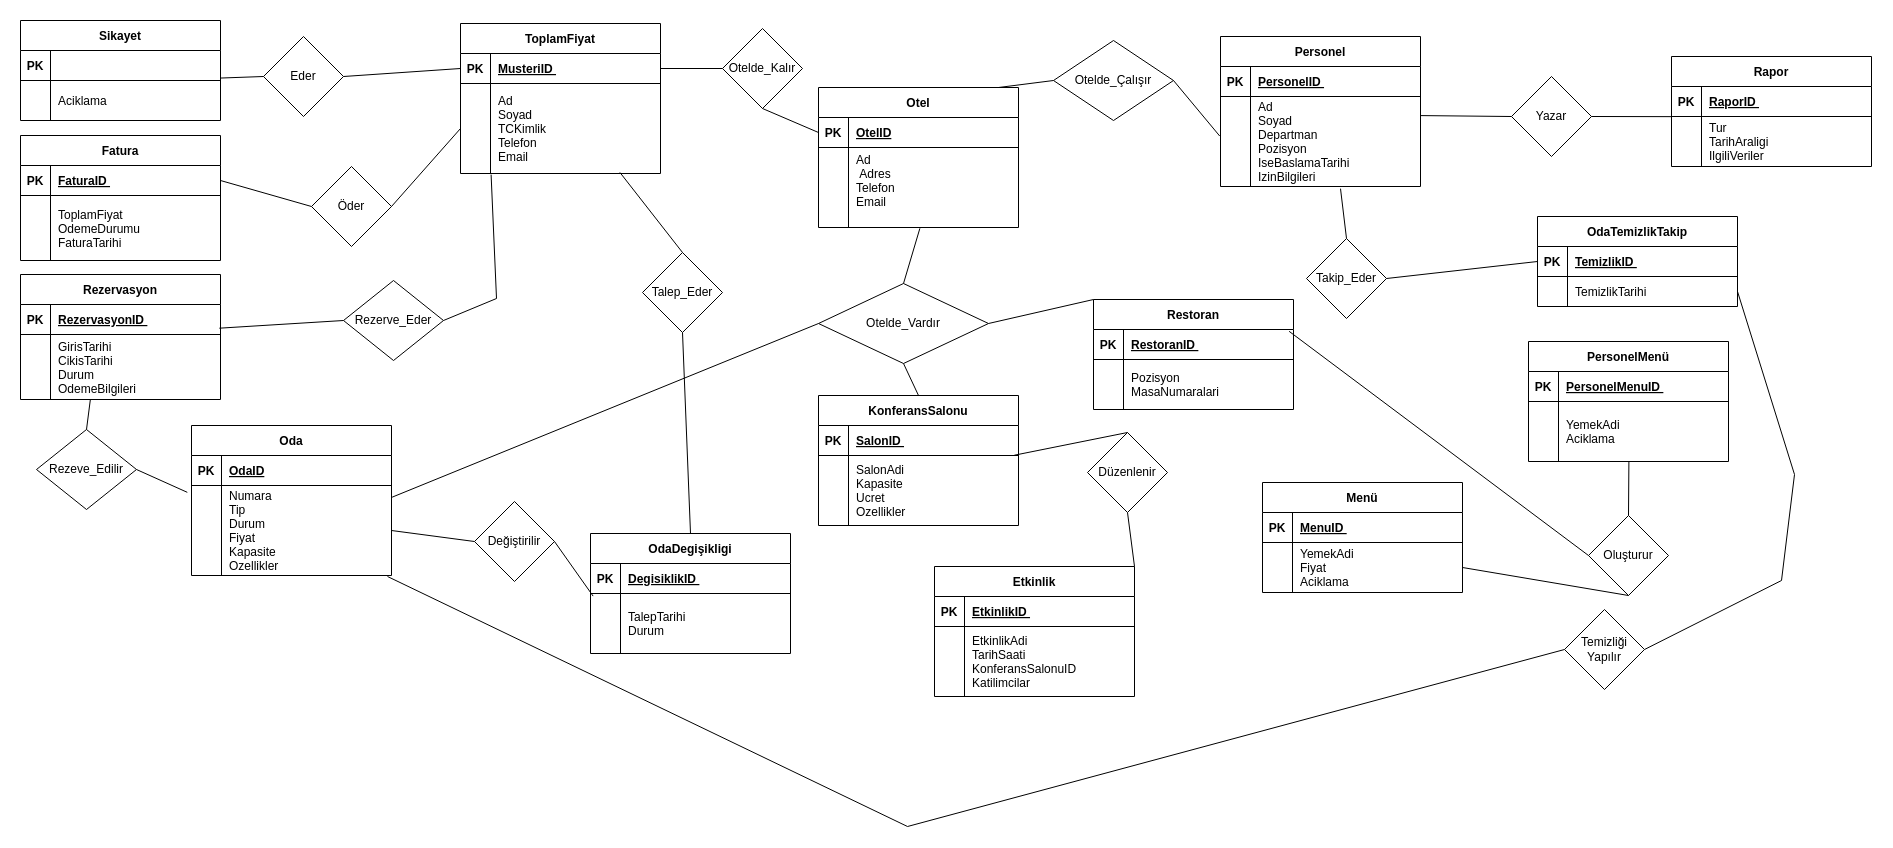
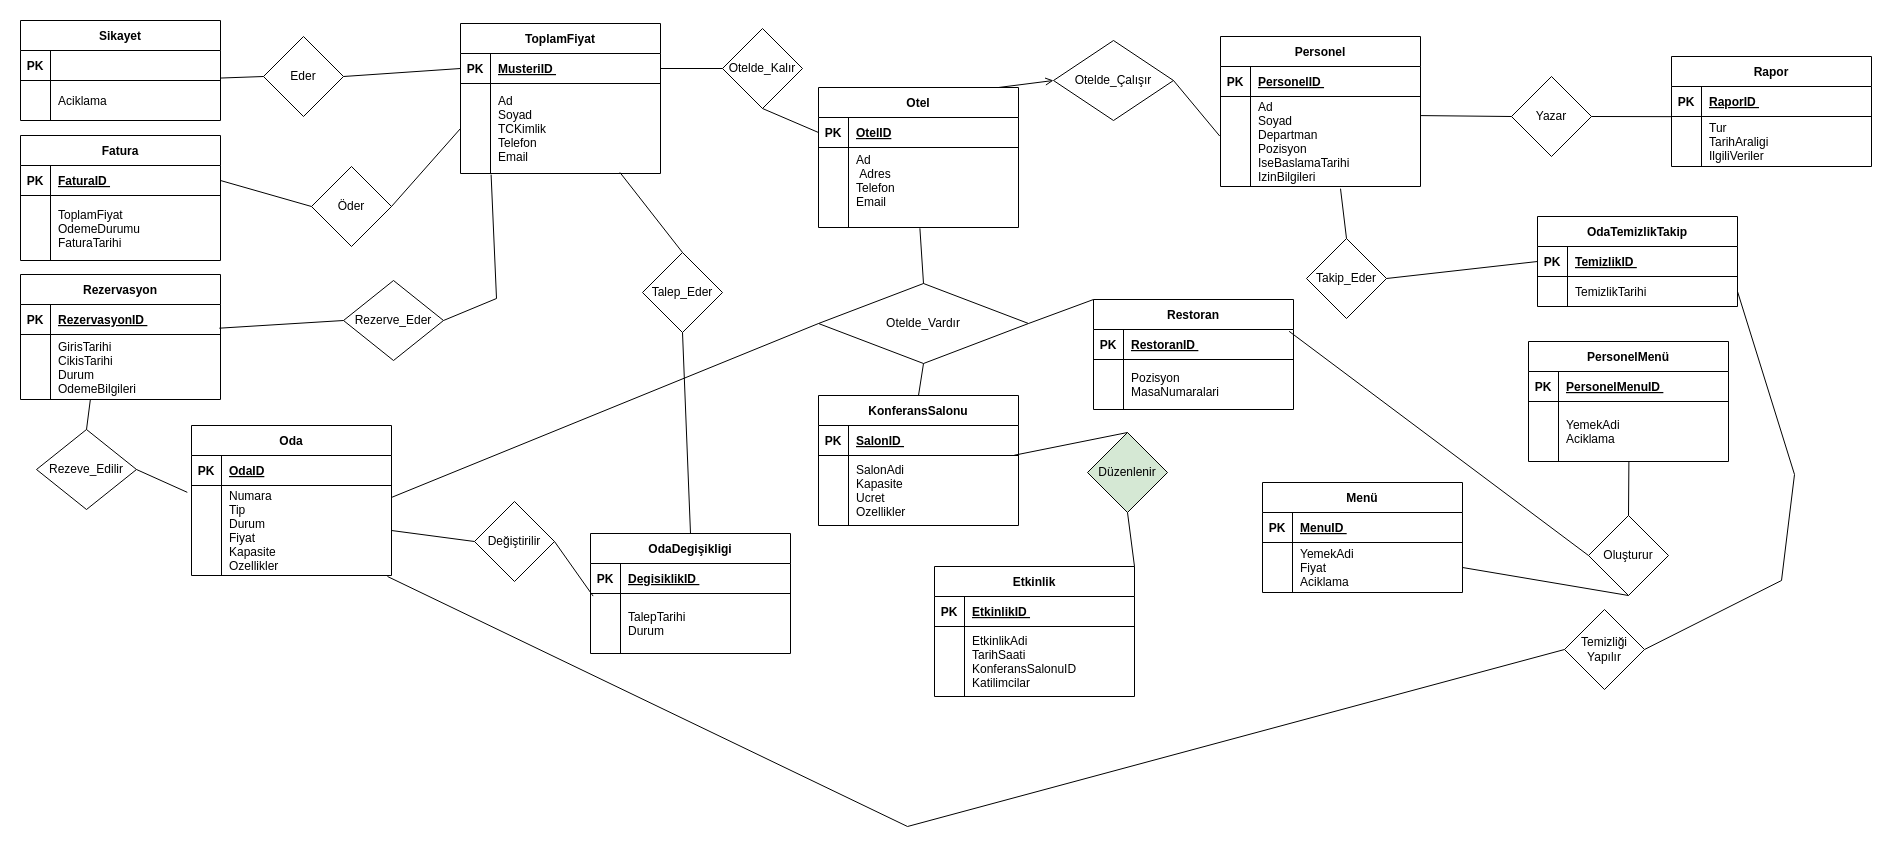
(1048, 81) -> (1047, 81)
(904, 324) -> (924, 324)
(1128, 473) -> (1128, 473)
